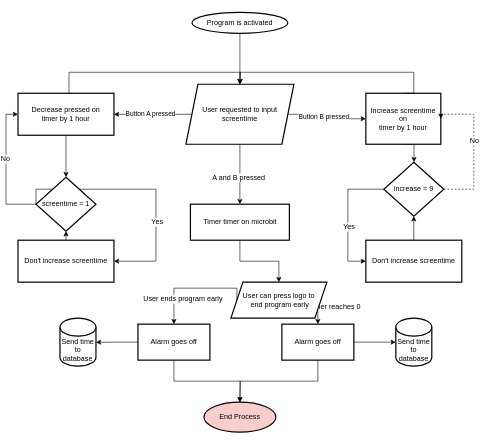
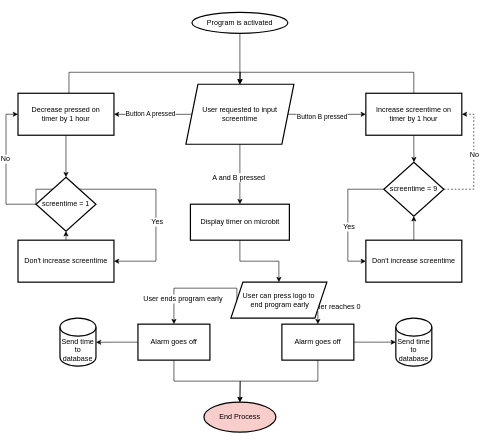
(403, 119) -> (414, 114)
(414, 189) -> (414, 189)
(240, 222) -> (240, 222)
